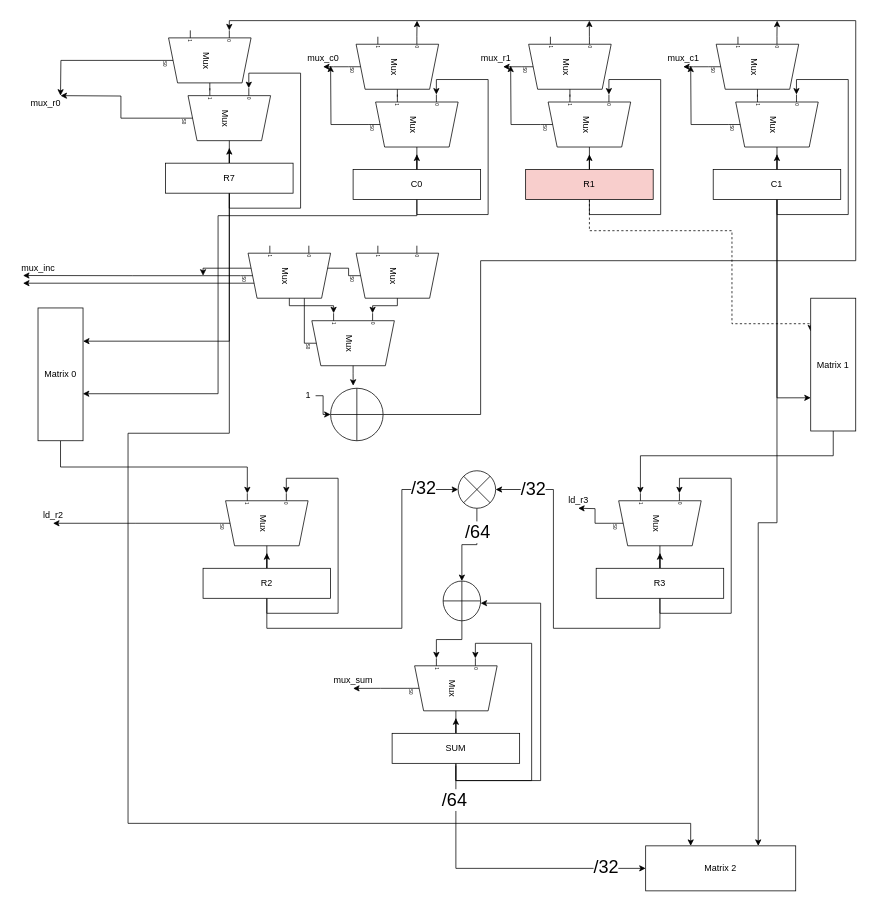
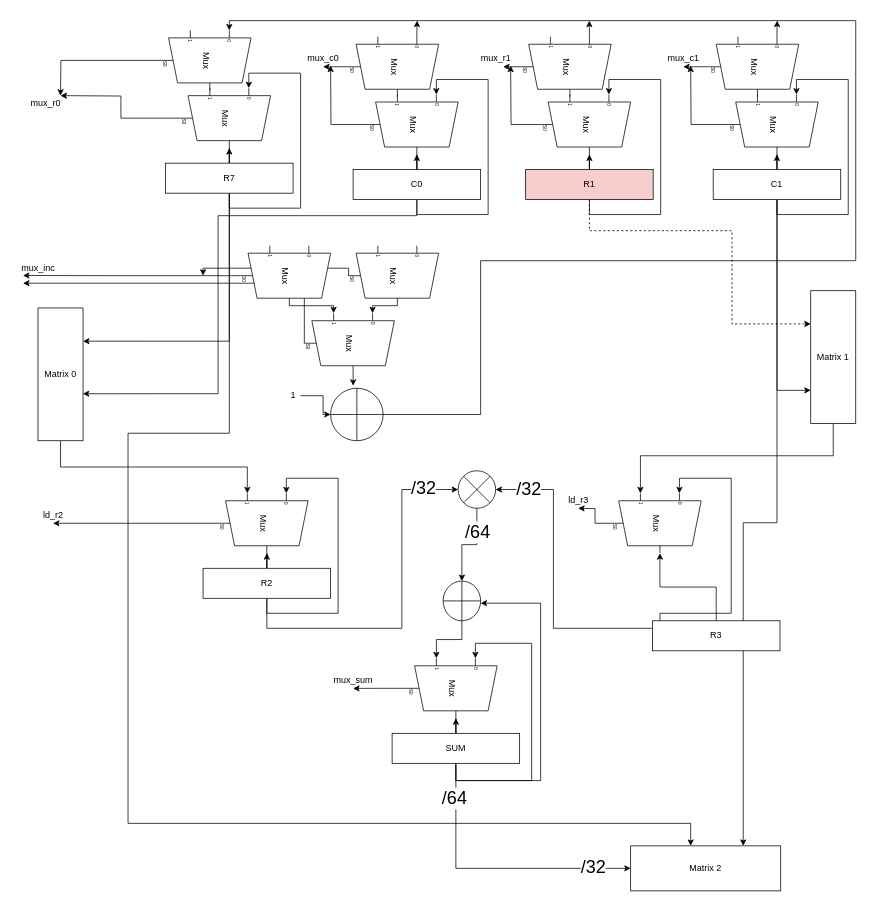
(833, 365) -> (833, 357)
(308, 396) -> (293, 396)
(660, 583) -> (716, 636)
(720, 868) -> (705, 868)
